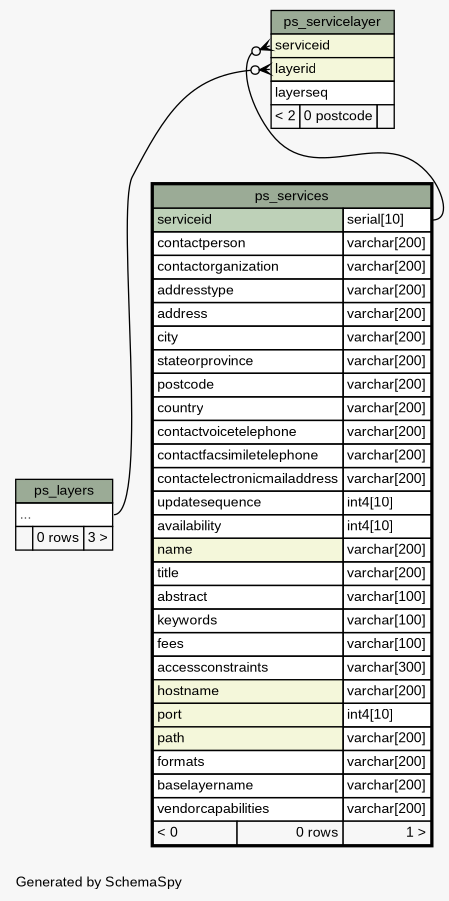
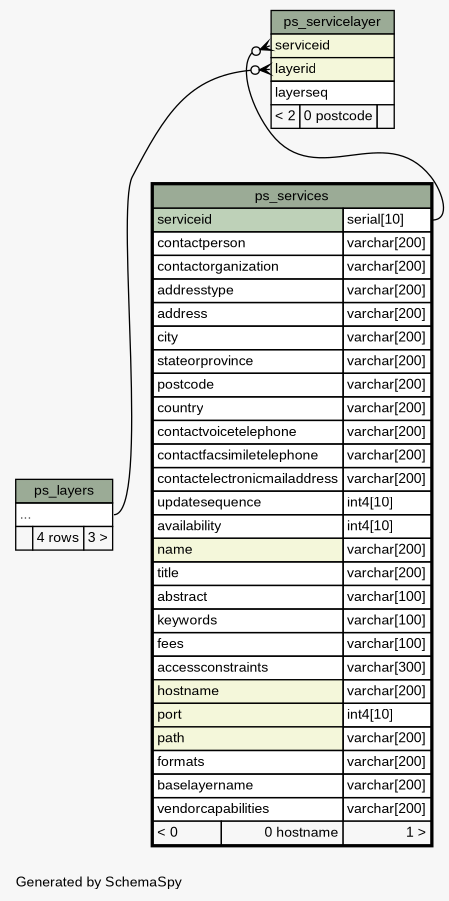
(58, 538) -> (58, 538)
(318, 832) -> (302, 832)
